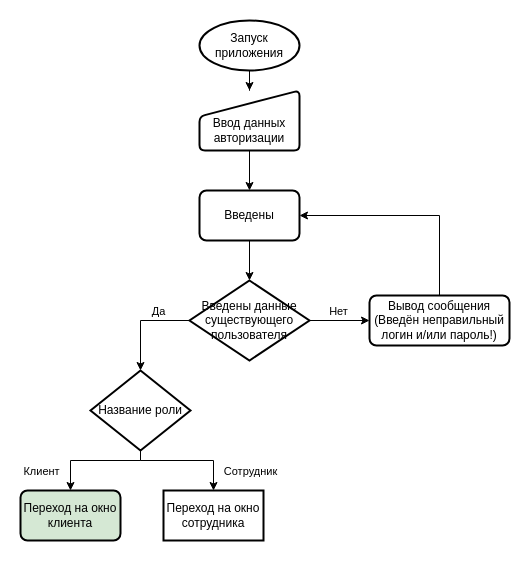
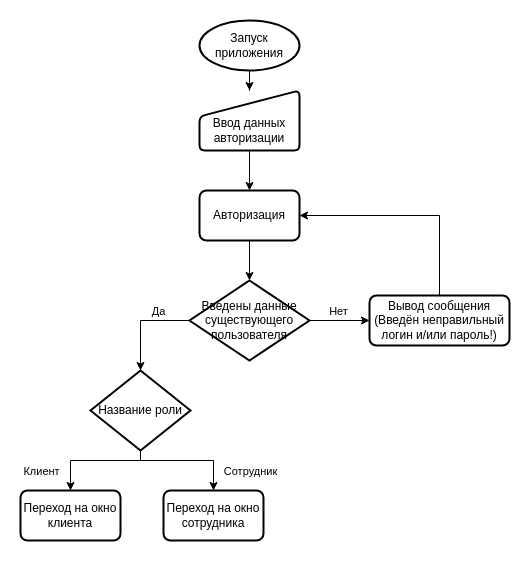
(250, 216) -> (250, 216)
(71, 516) -> (71, 516)
(214, 516) -> (214, 516)
